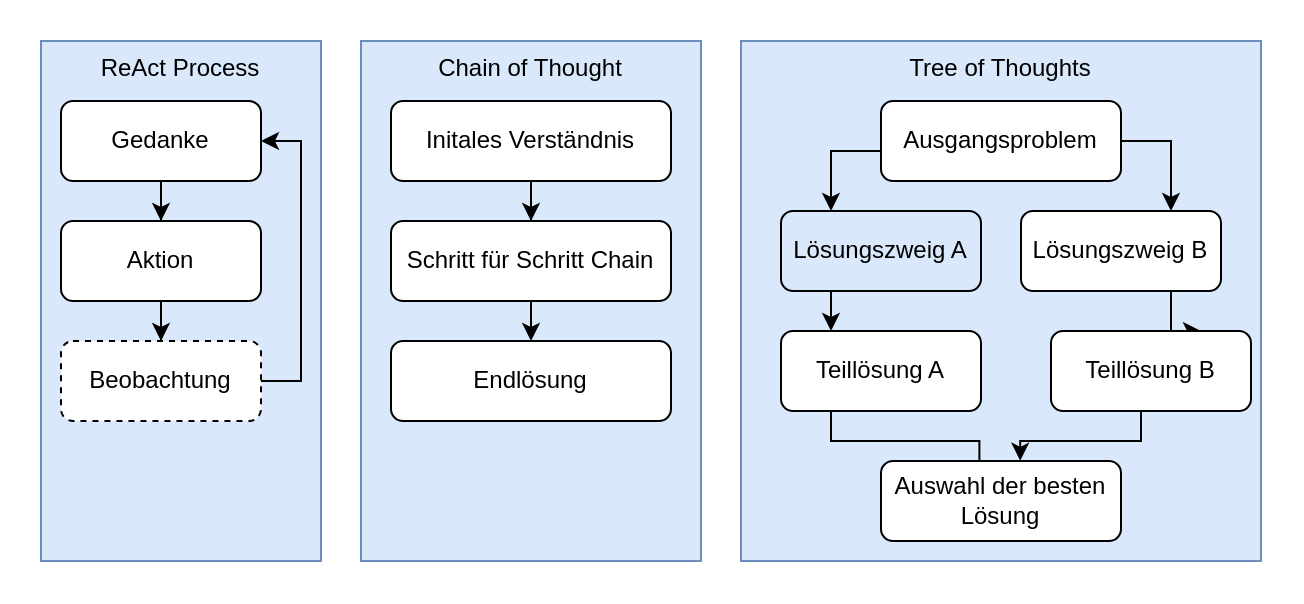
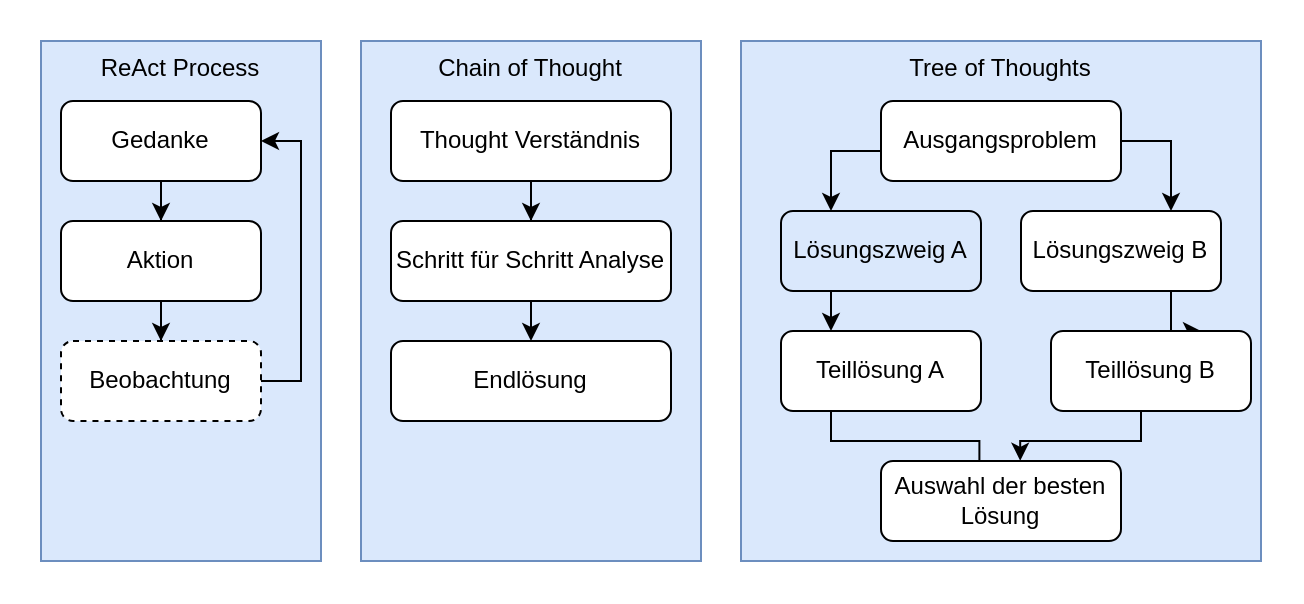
(531, 141) -> (531, 141)
(531, 261) -> (531, 261)
